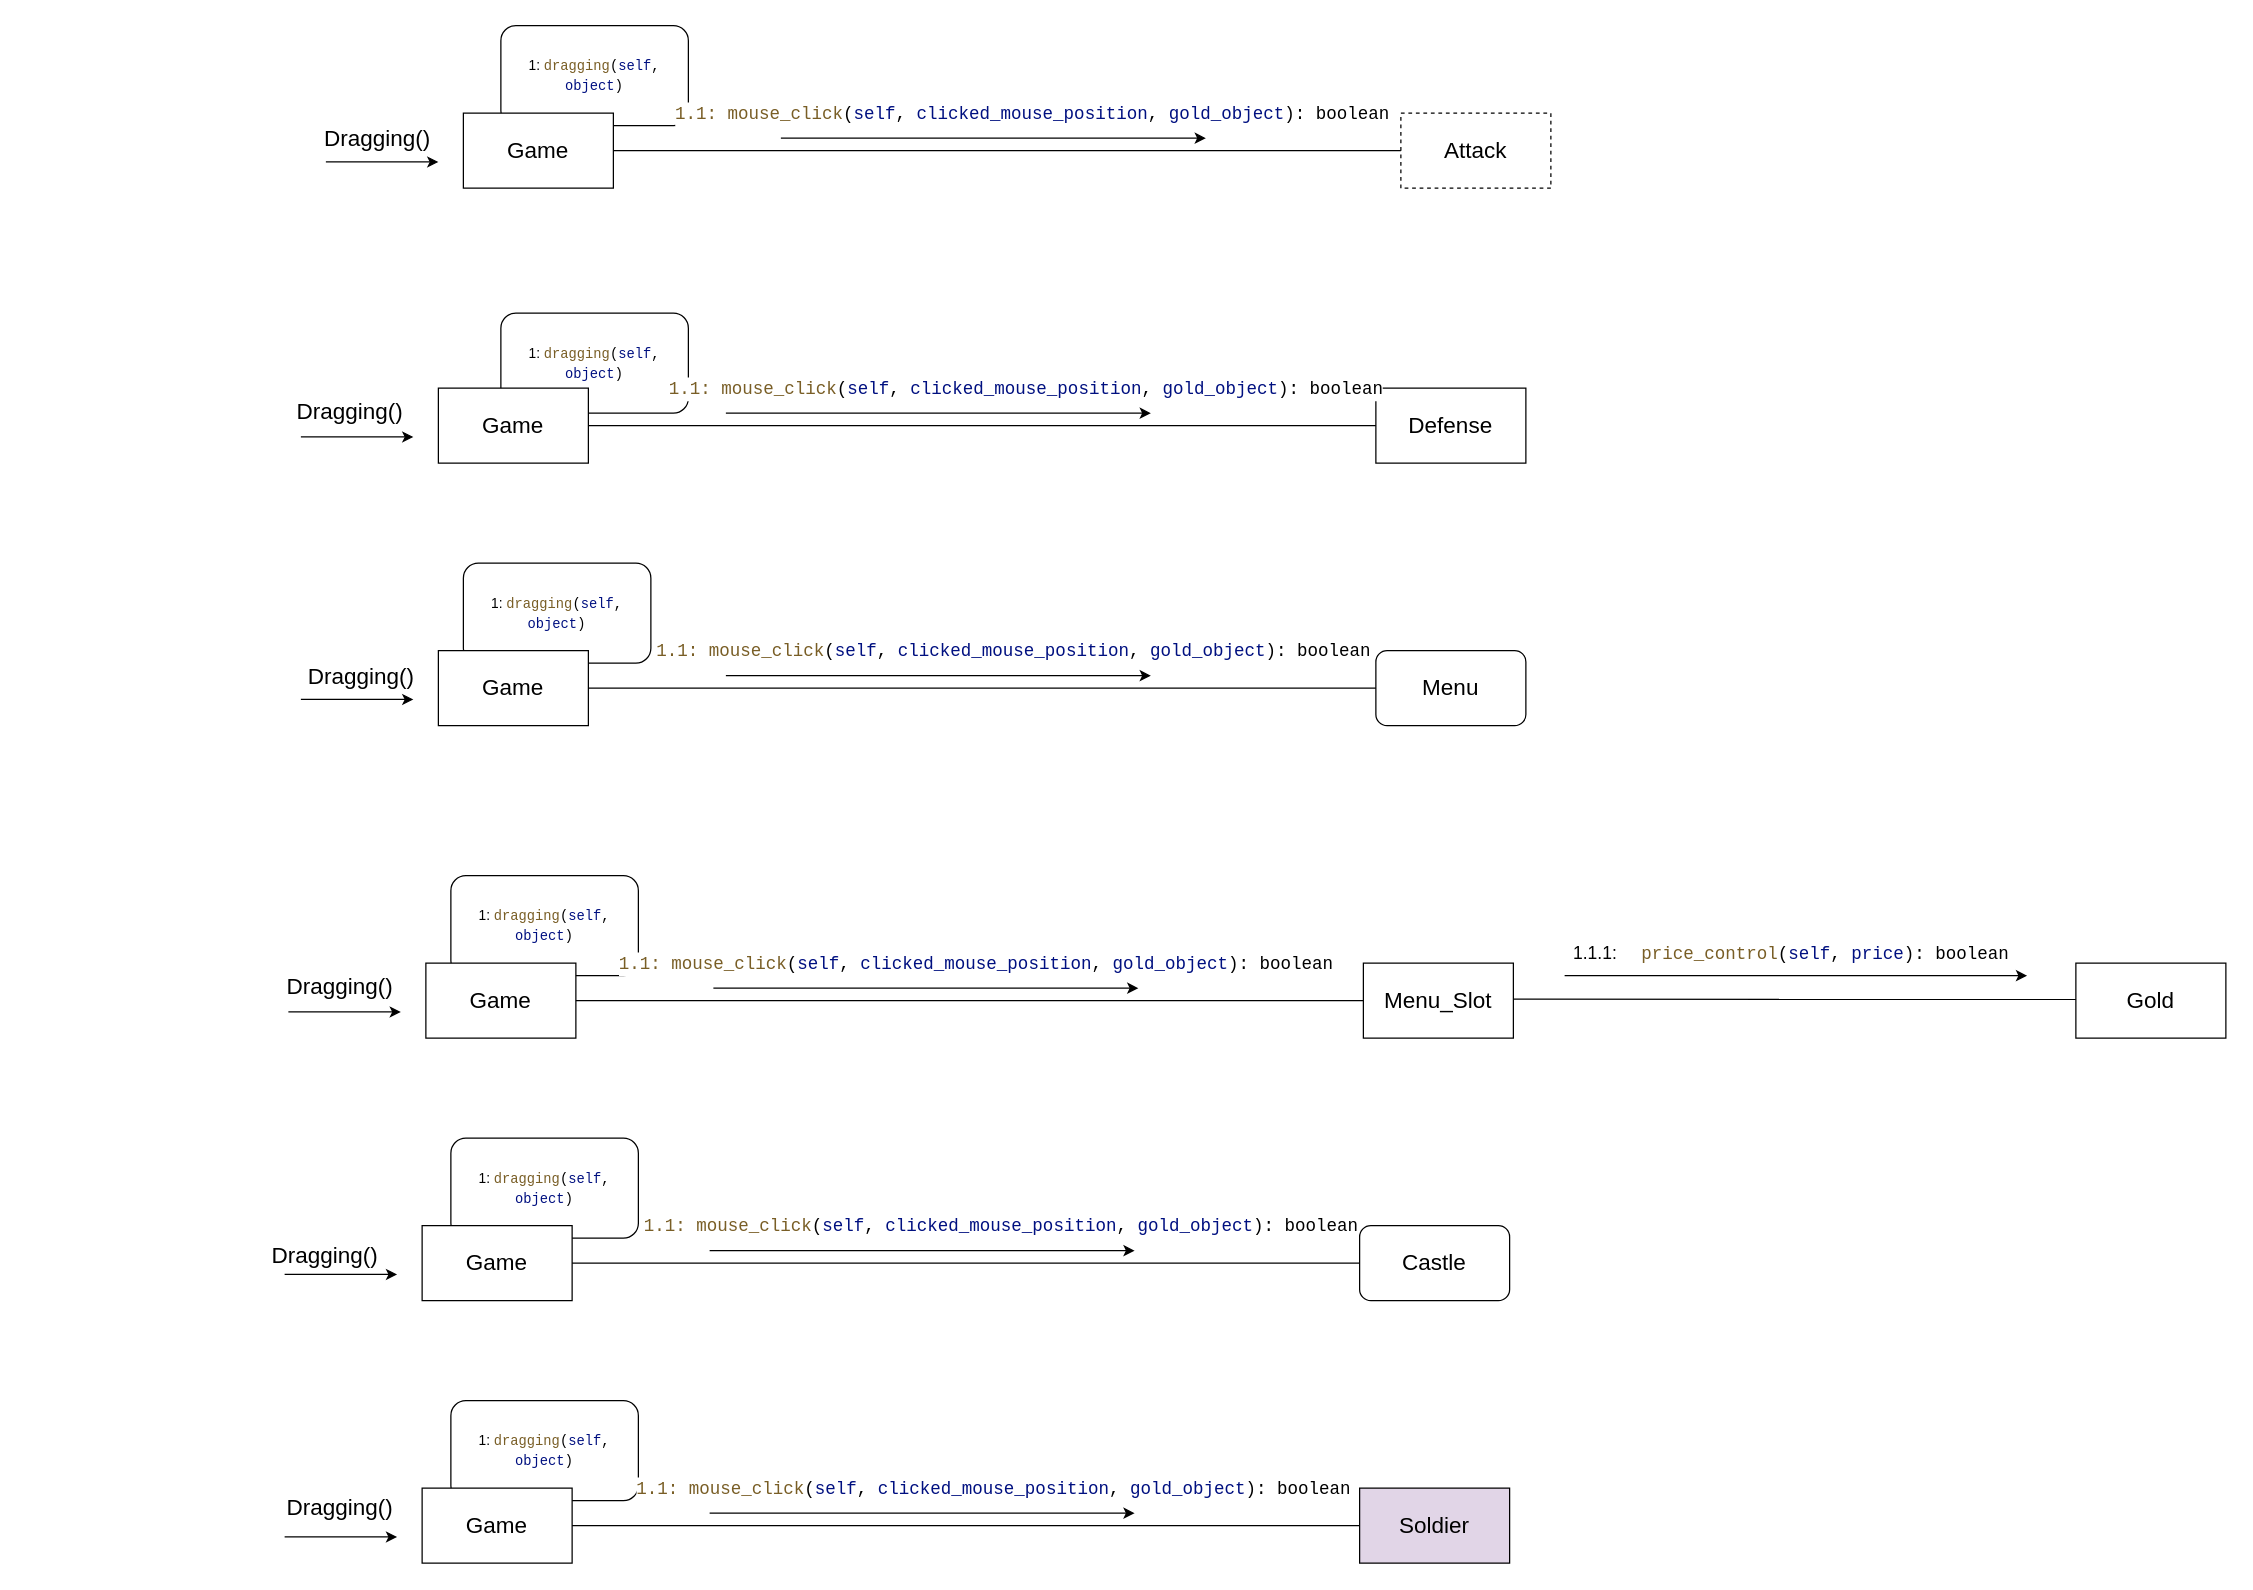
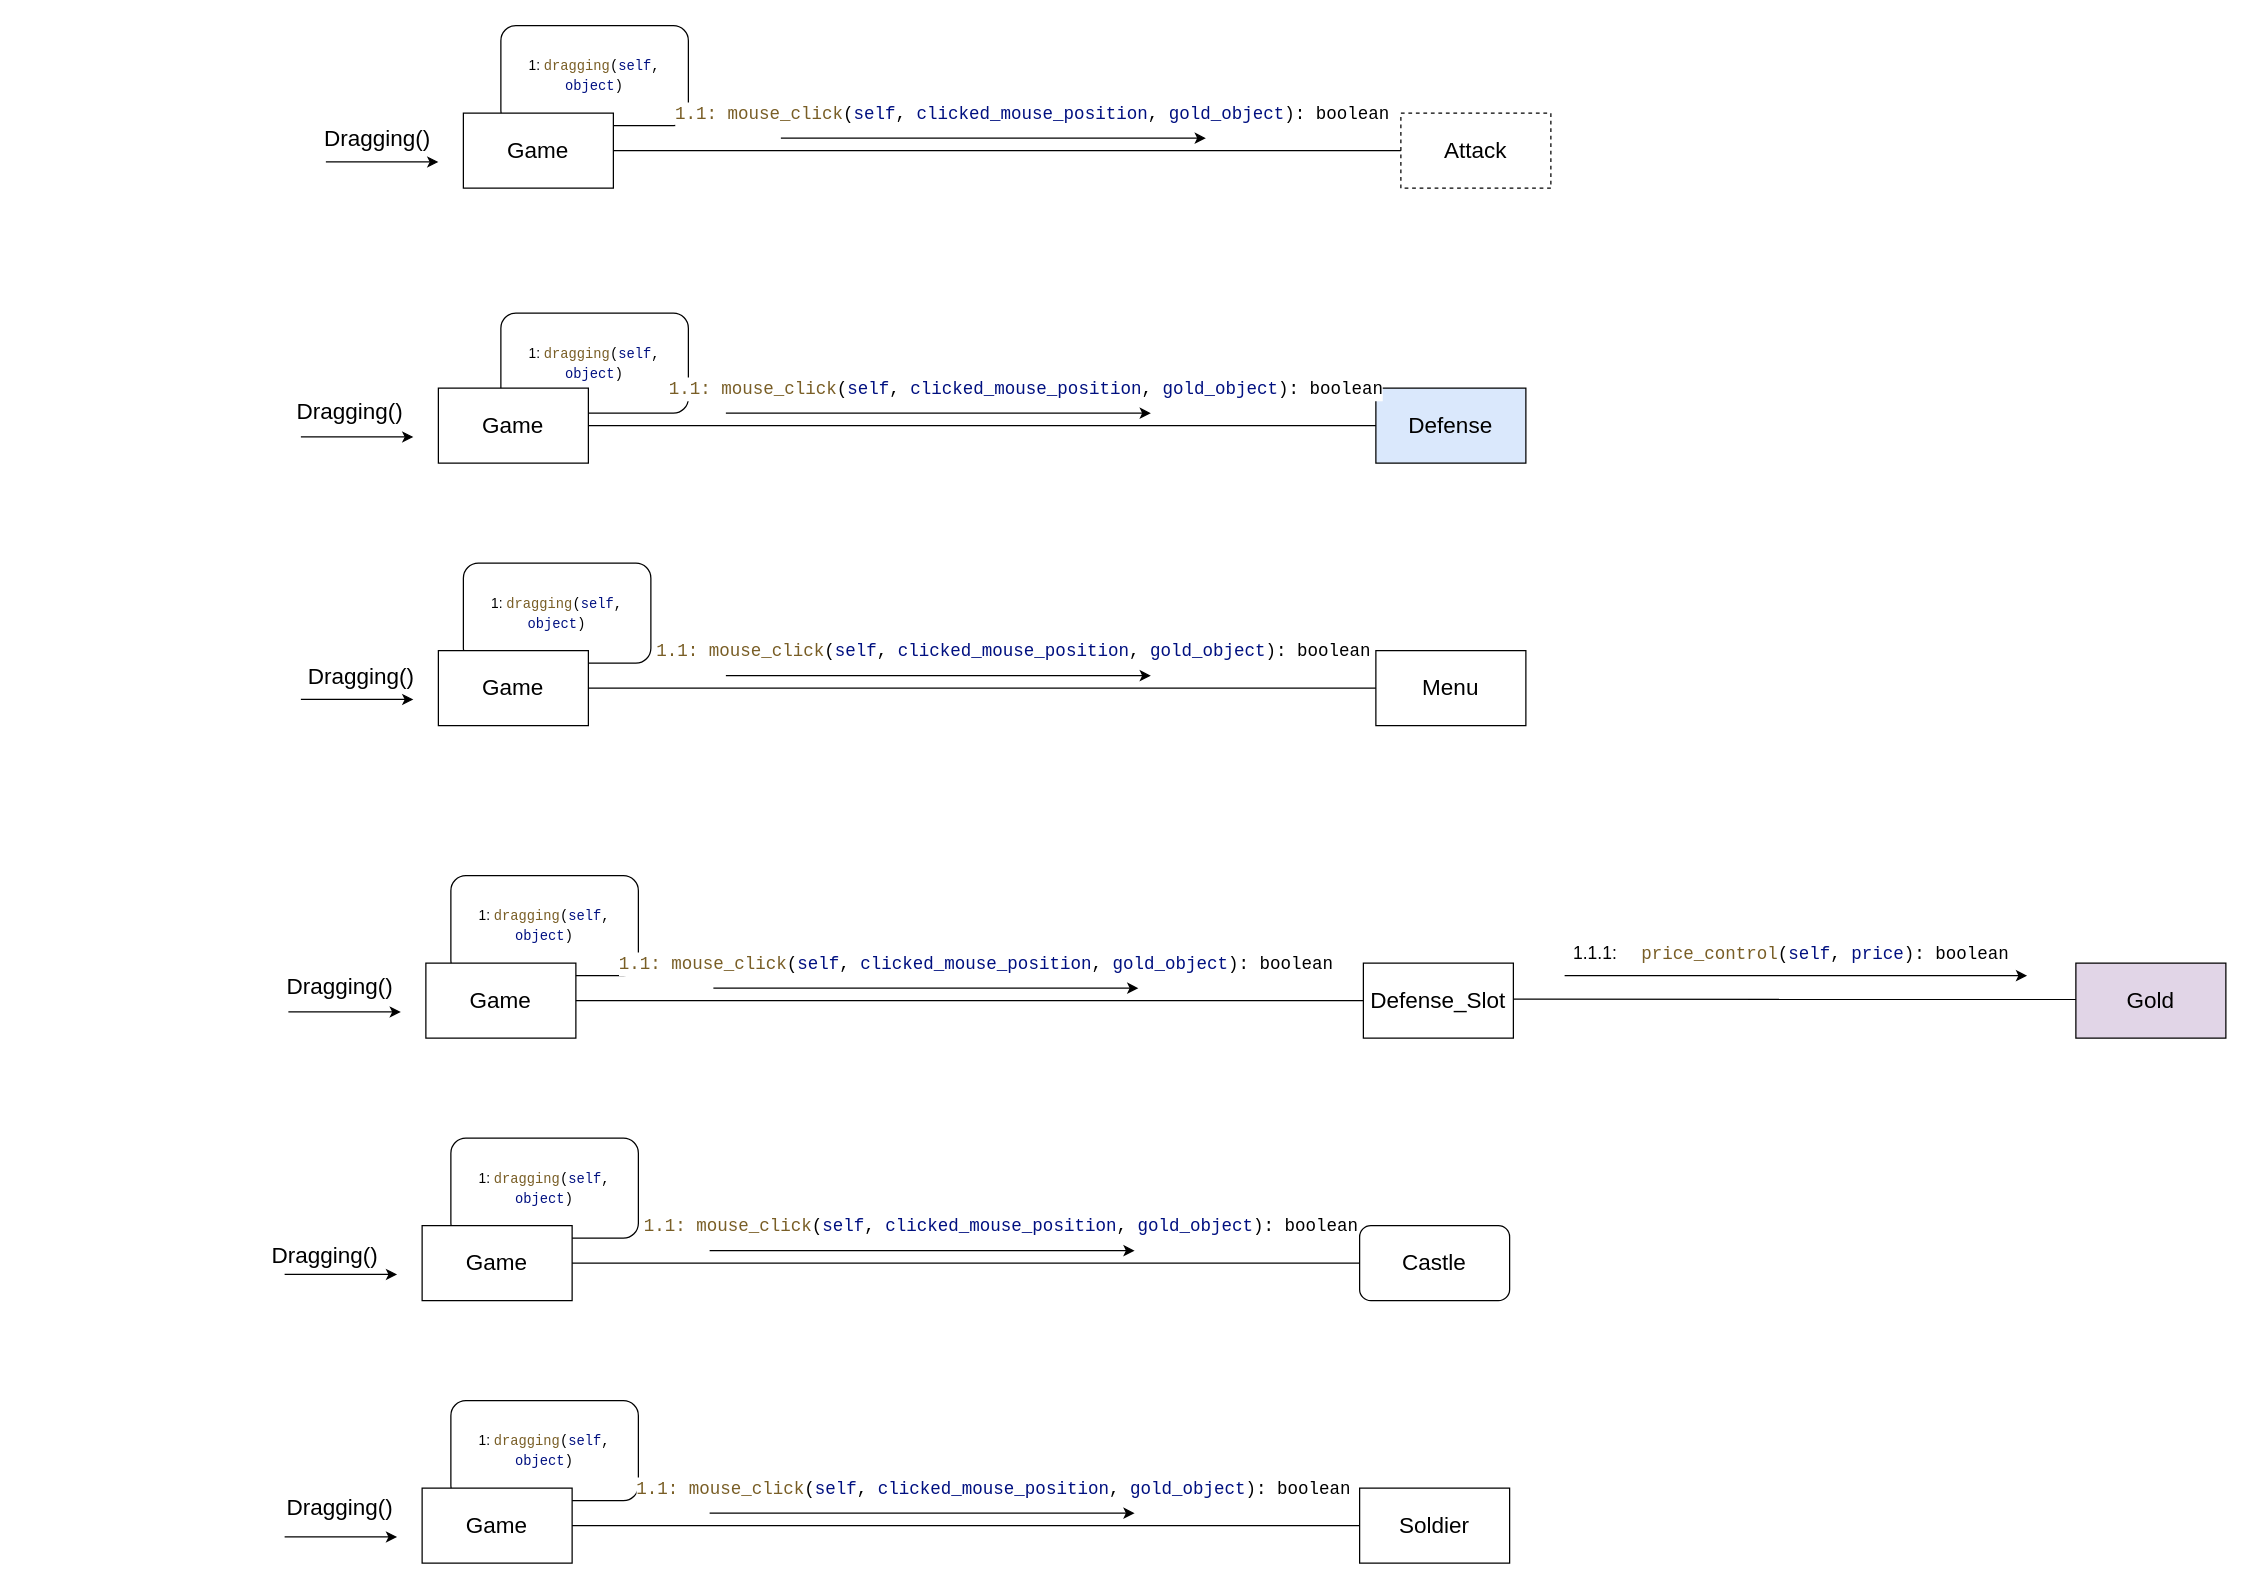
(1451, 426) -> (1451, 426)
(1451, 688) -> (1451, 688)
(1438, 1001) -> (1438, 1001)
(2151, 1001) -> (2151, 1001)
(1434, 1526) -> (1434, 1526)
